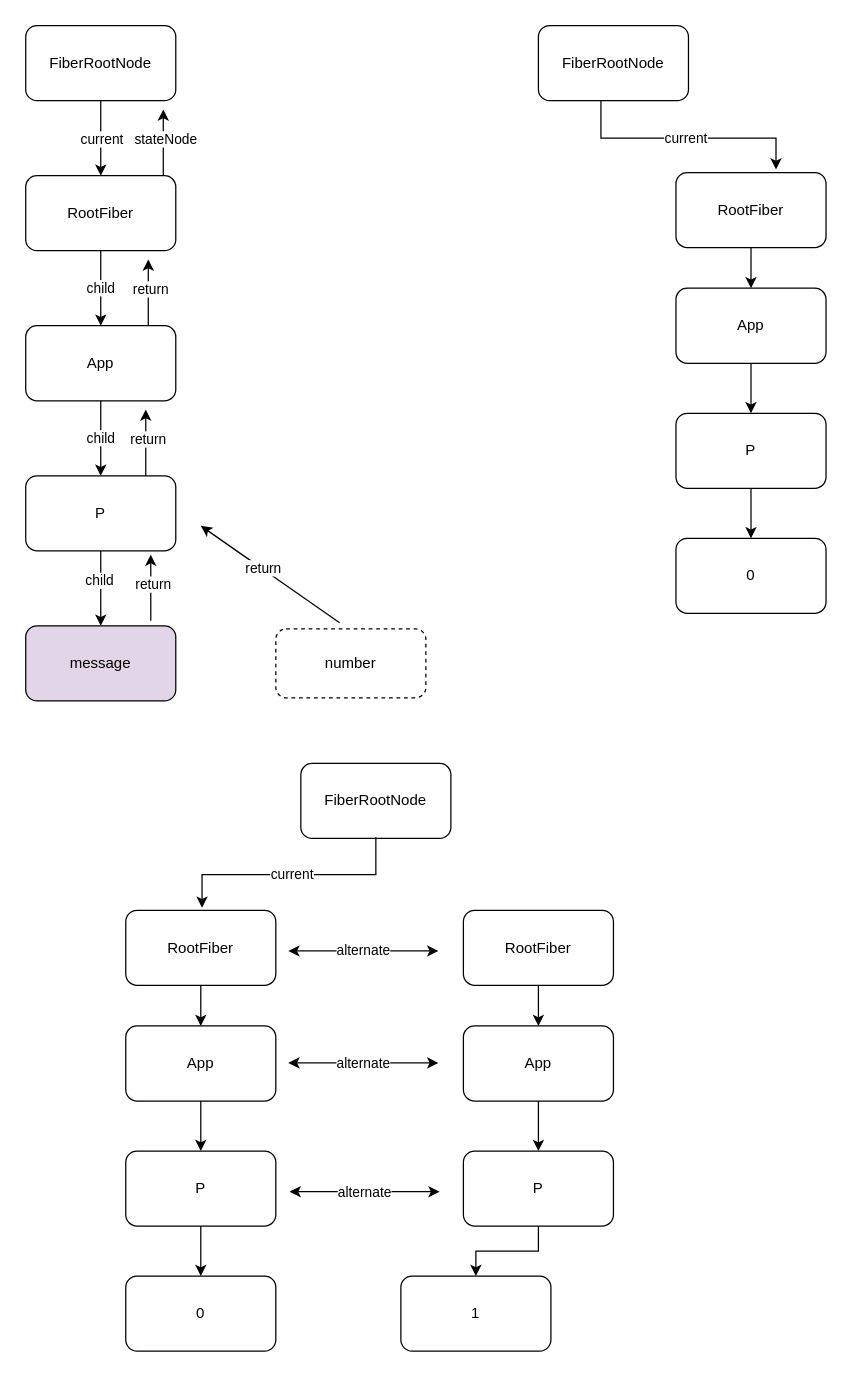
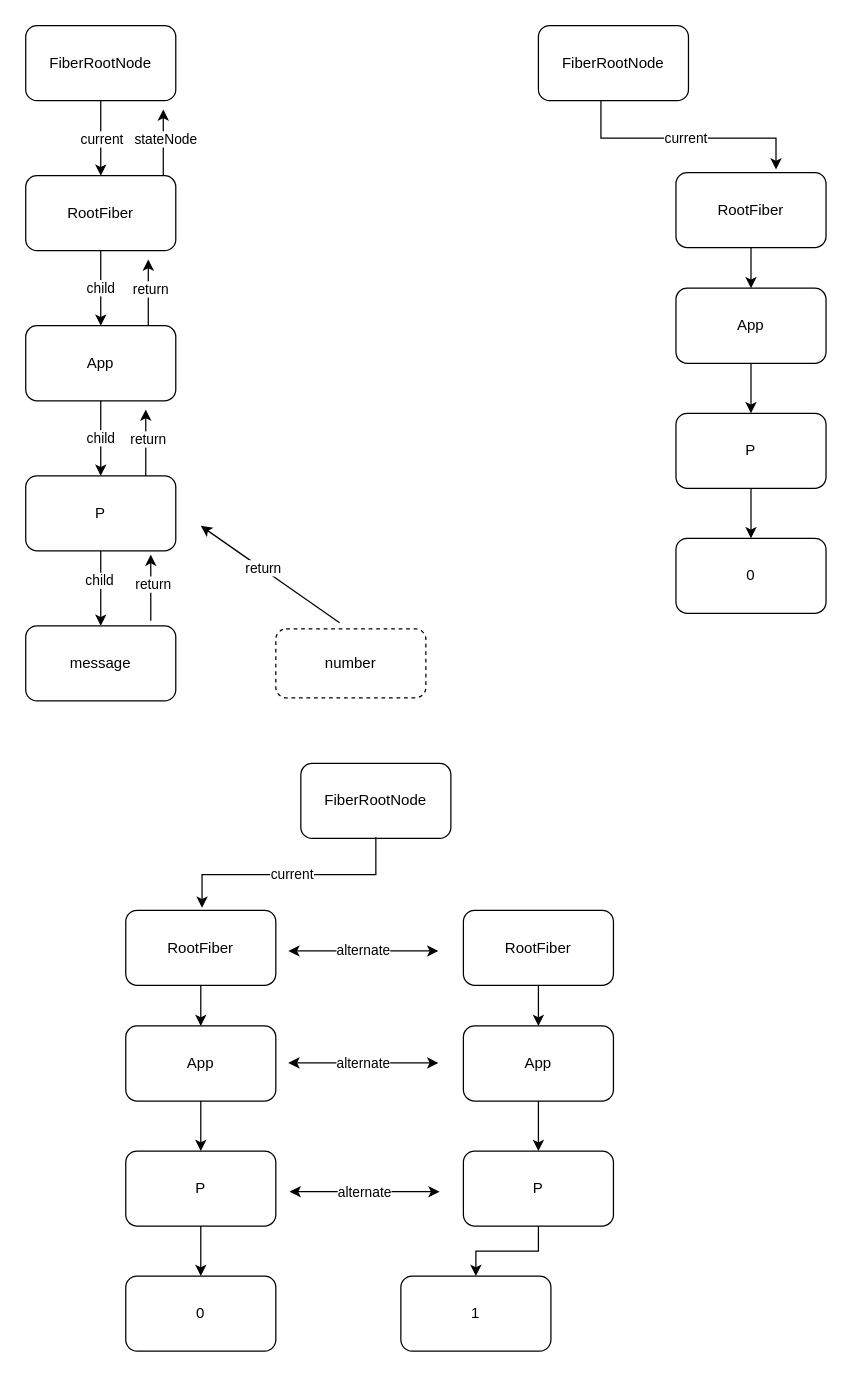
(101, 663) -> (101, 663)
